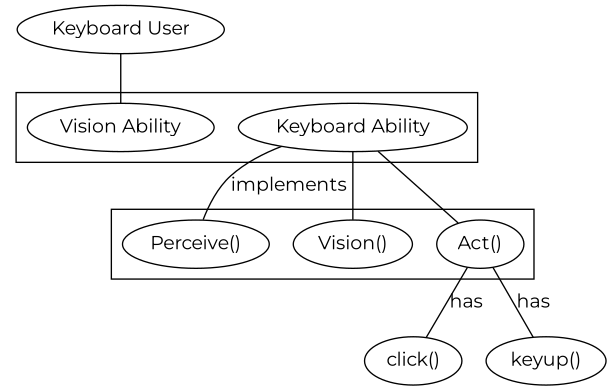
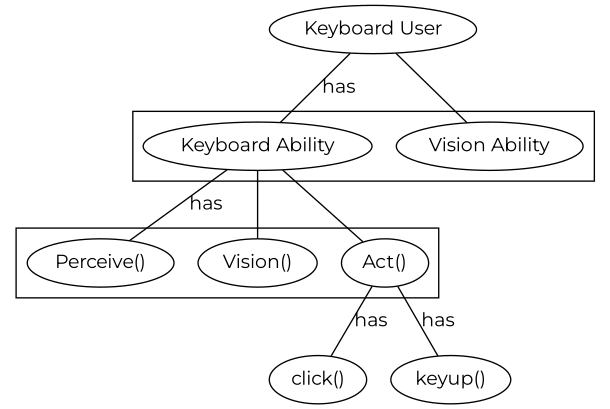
none -> (315, 88)
(289, 186) -> (206, 205)
